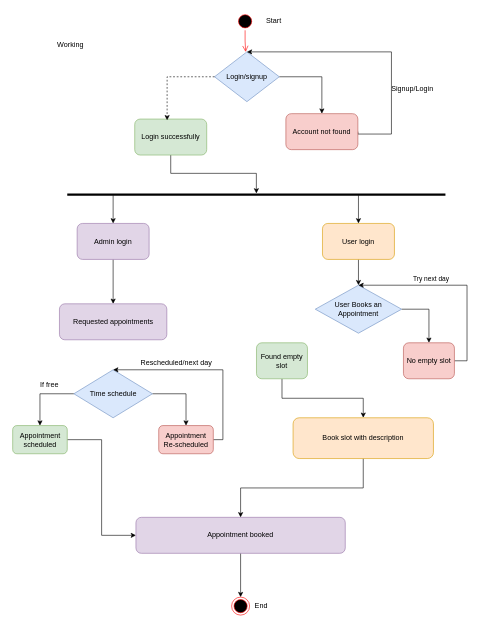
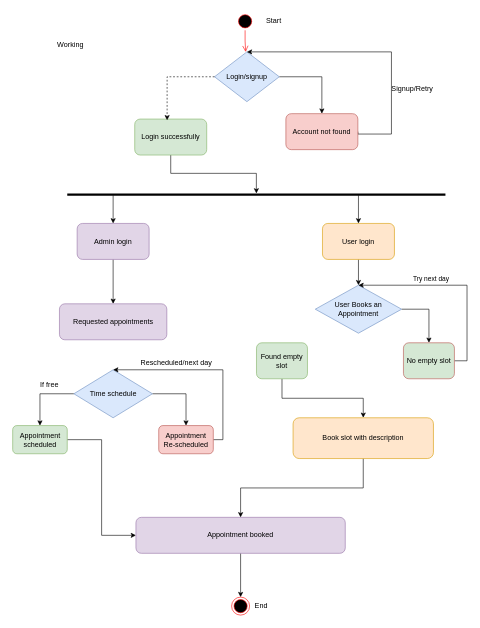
(413, 89) -> (413, 89)
(429, 361) -> (429, 361)
